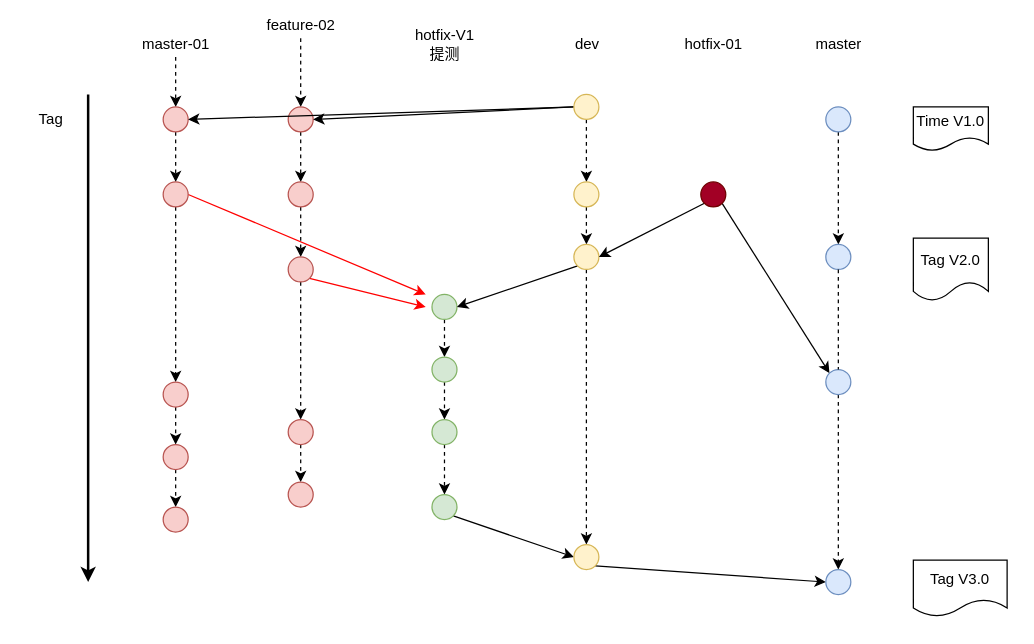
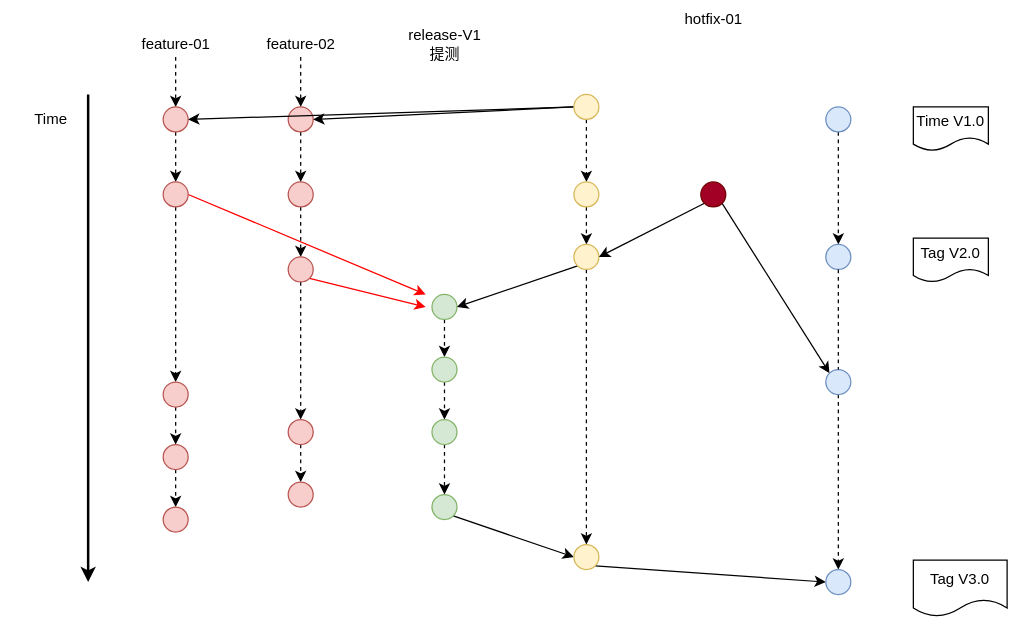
(301, 26) -> (301, 44)
(176, 44) -> (176, 44)
(445, 44) -> (445, 44)
(586, 44) -> none
(713, 44) -> (713, 19)
(838, 44) -> none
(51, 119) -> (51, 119)
(951, 269) -> (951, 260)
